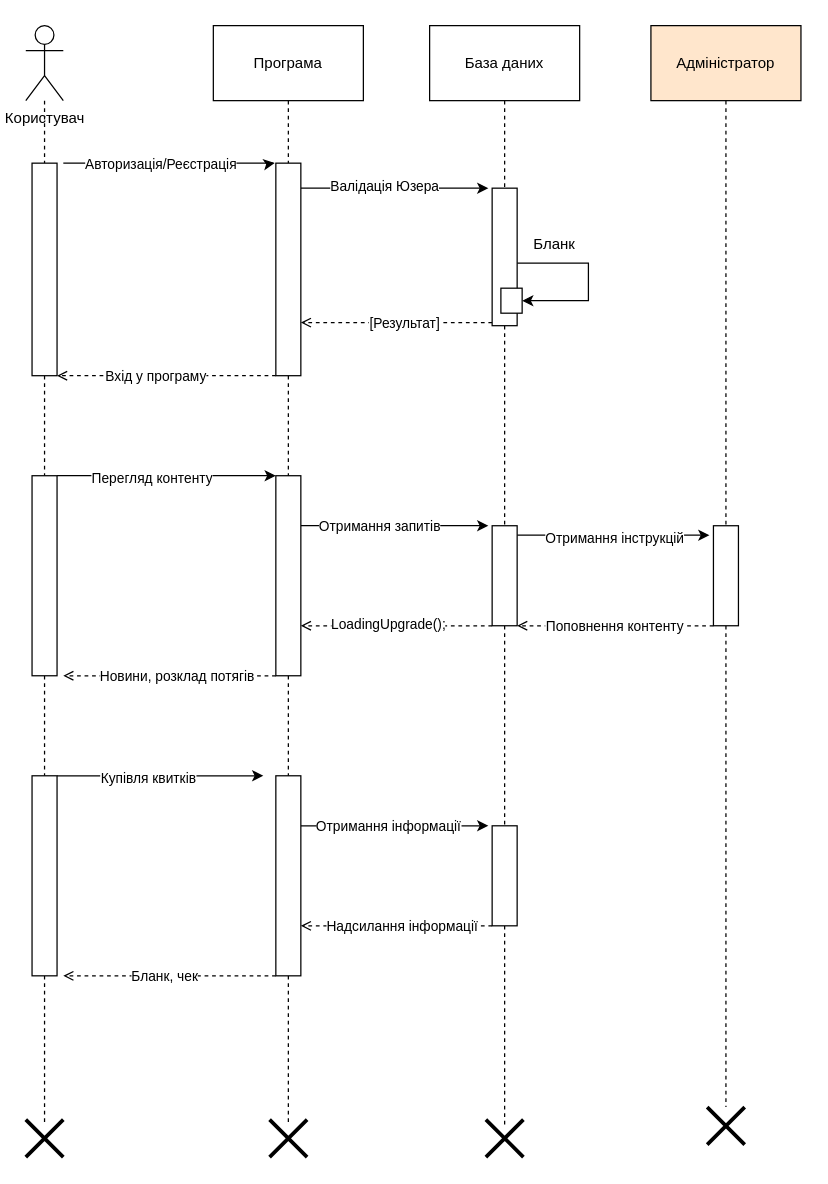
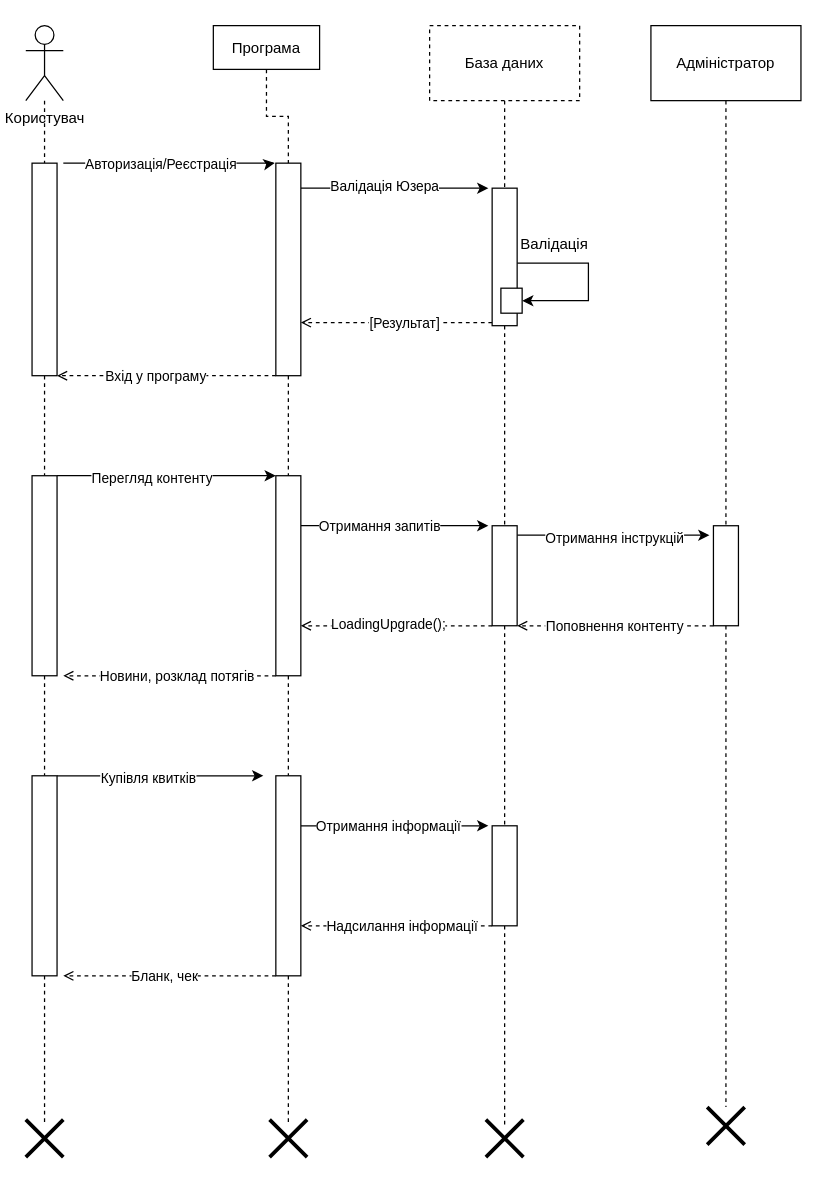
(288, 63) -> (266, 48)
(504, 63) -> (504, 63)
(726, 63) -> (726, 63)
(554, 244) -> (554, 244)
